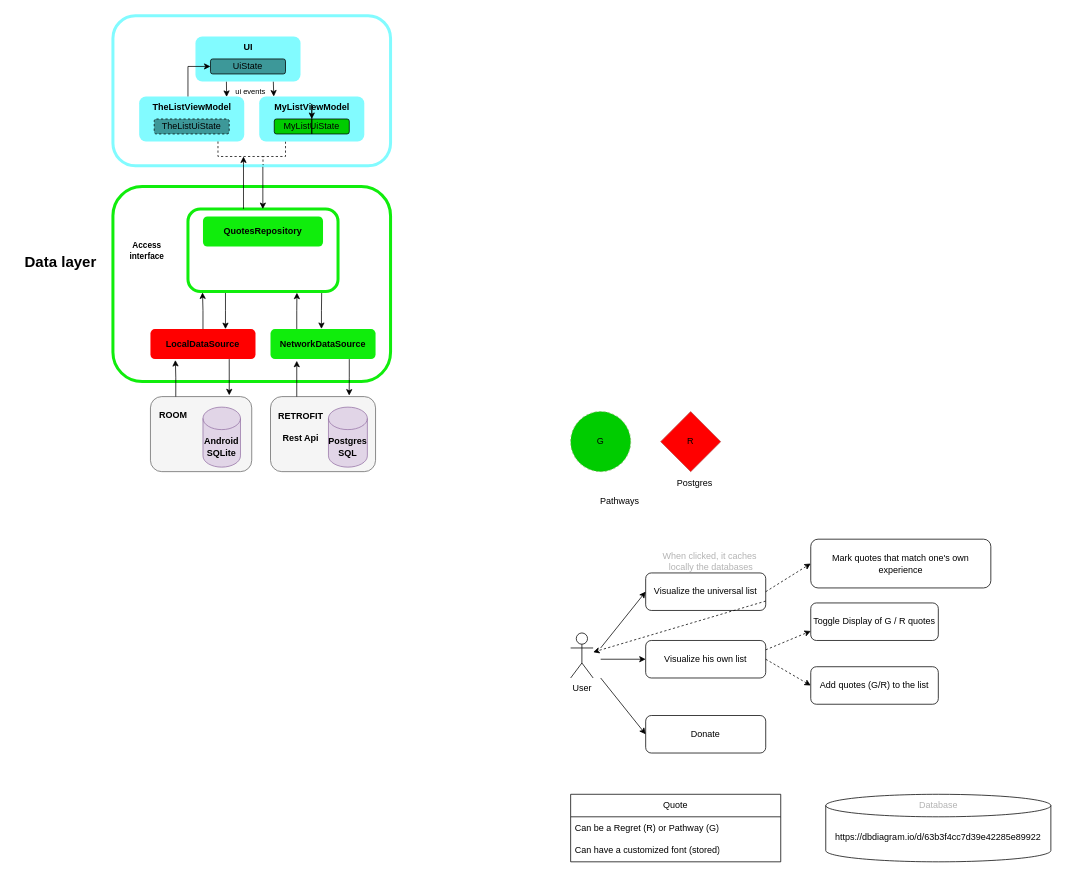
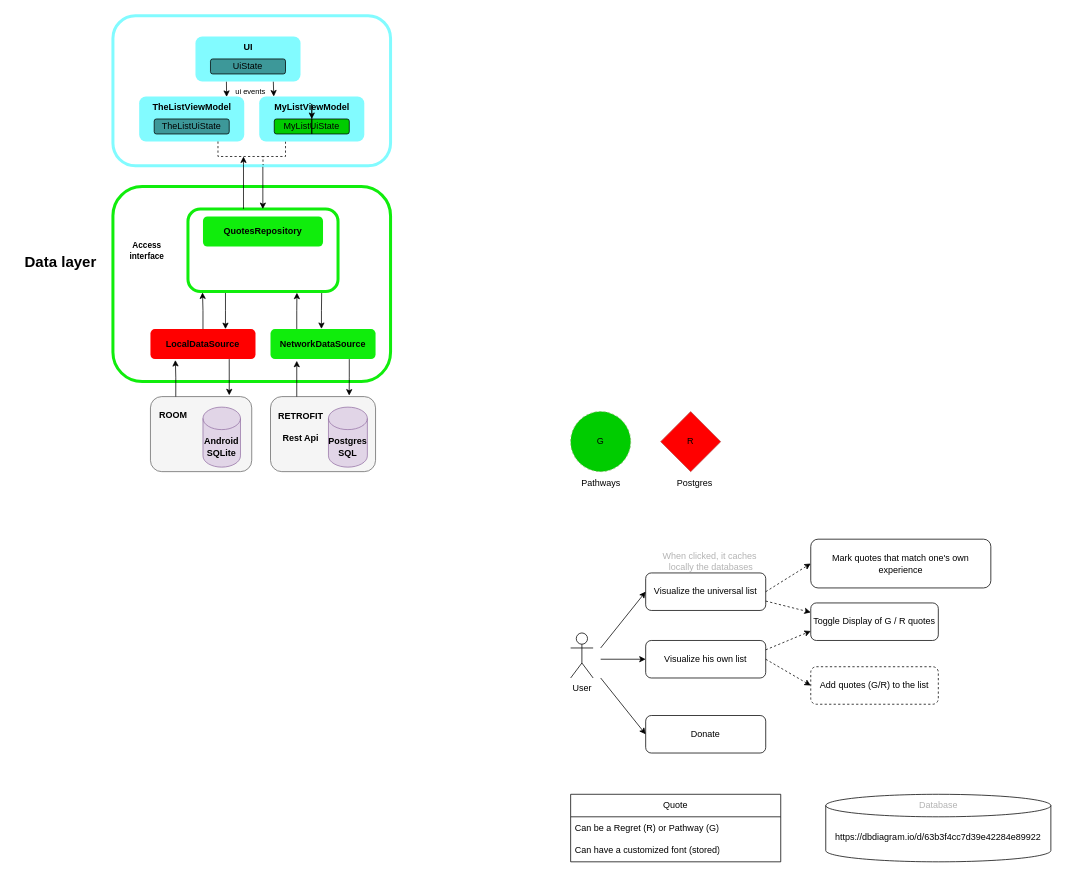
(195, 66) -> none
(192, 126) -> (192, 126)
(619, 501) -> (600, 483)
(665, 631) -> (779, 604)
(874, 685) -> (874, 685)
(938, 837) -> (938, 837)
